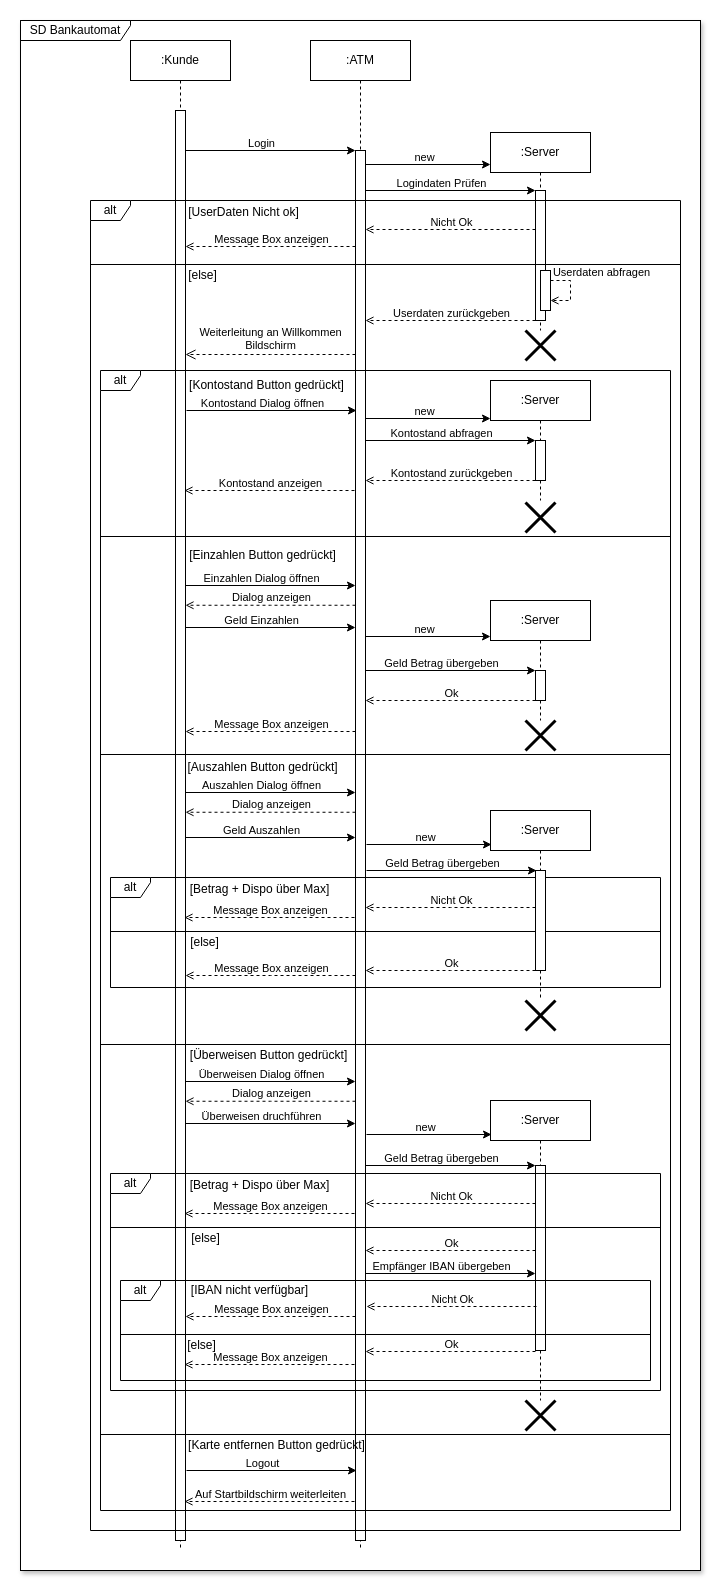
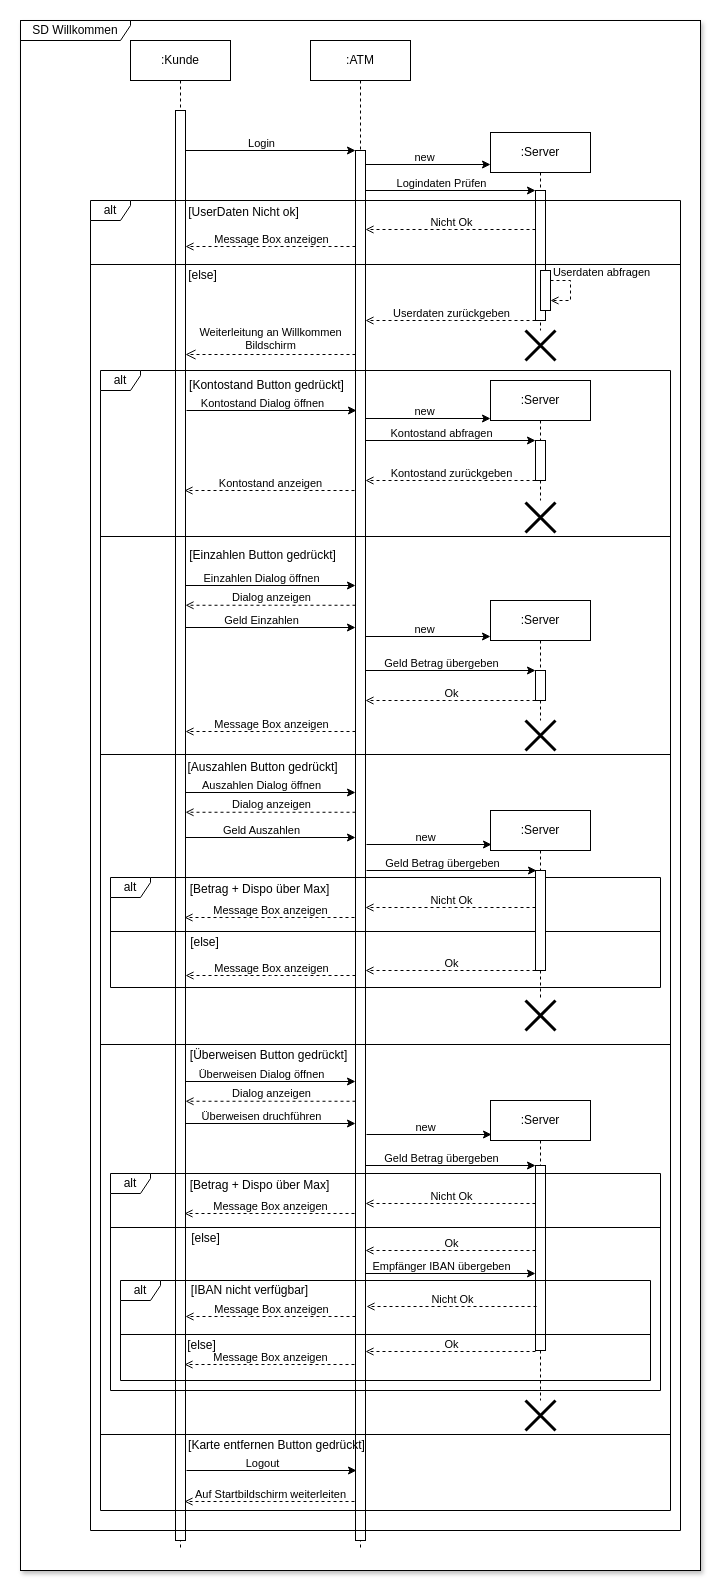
(76, 31) -> (76, 31)
